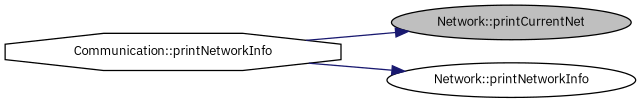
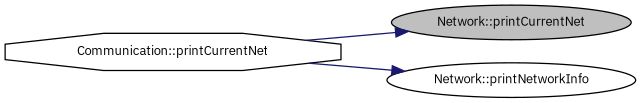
(173, 52) -> (173, 52)
